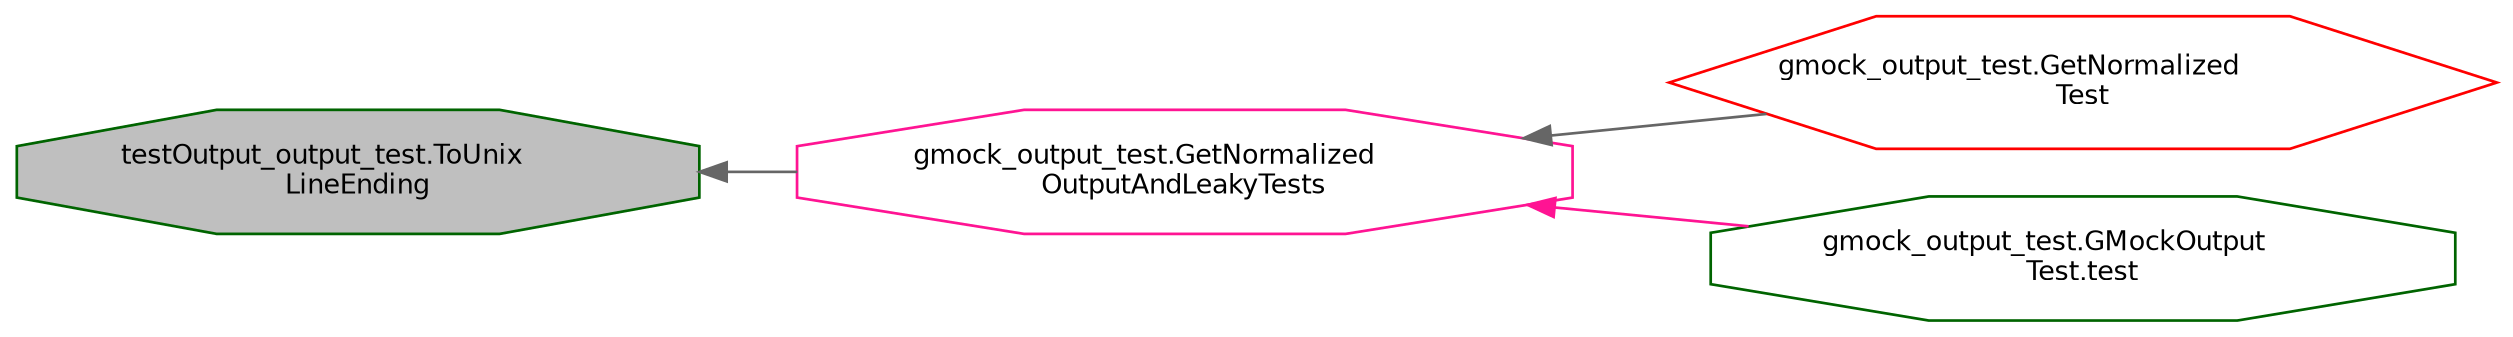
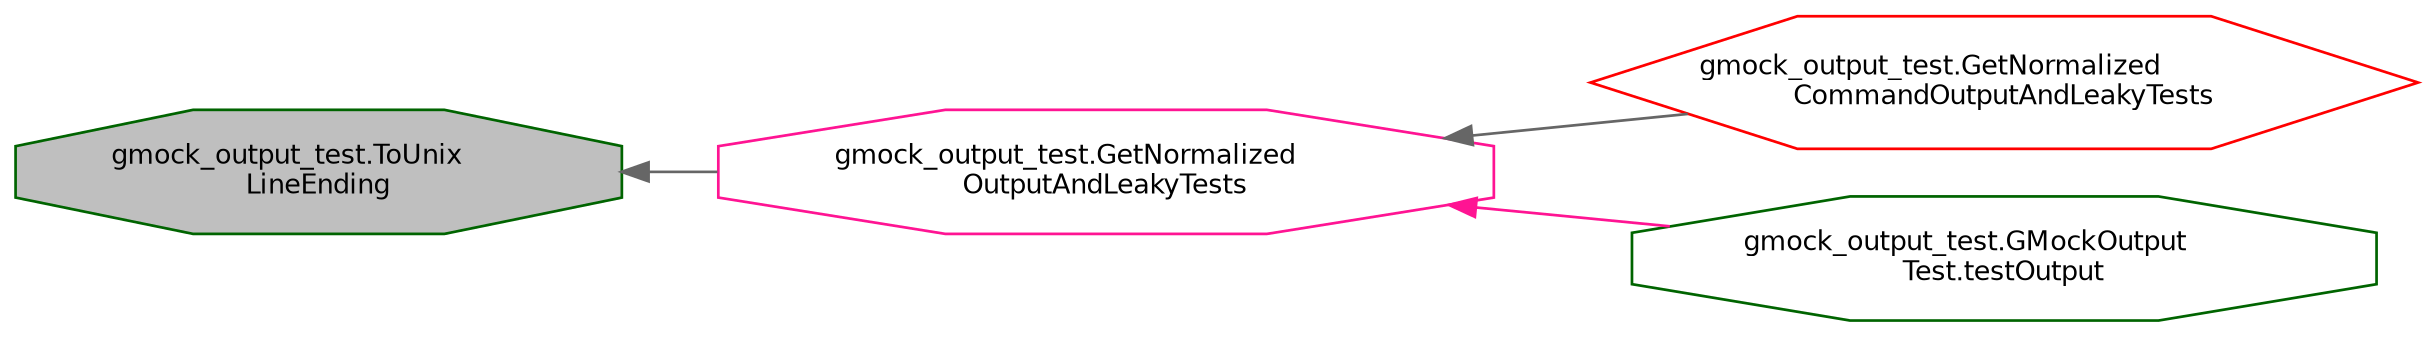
(2083, 83) -> (2004, 83)
(358, 172) -> (319, 172)
(2083, 259) -> (2004, 259)
